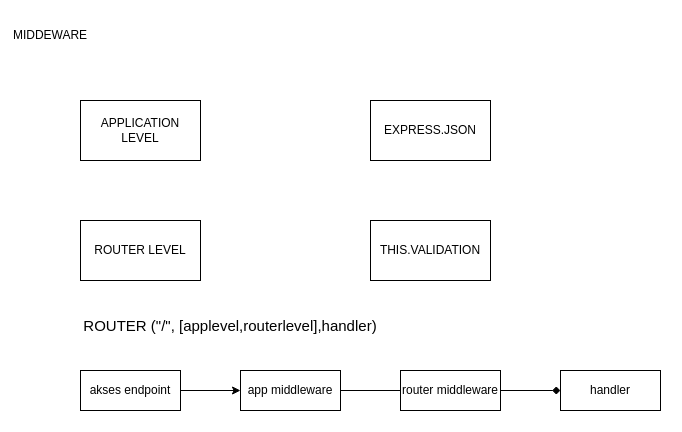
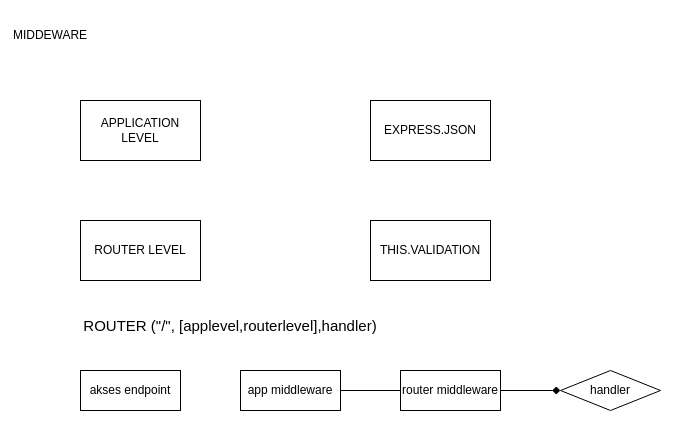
(207, 391) -> none
(611, 391) -> (611, 391)
